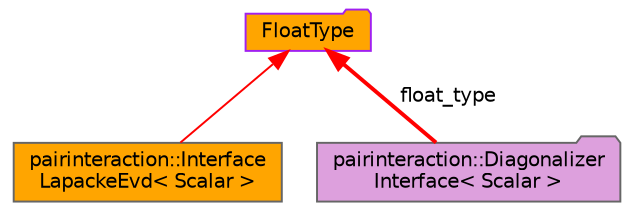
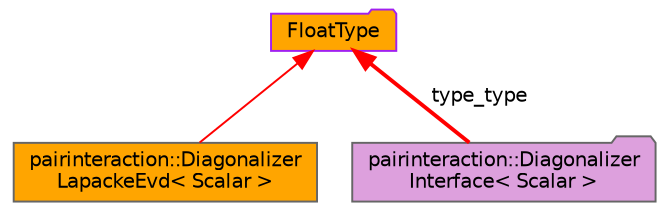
(445, 97) -> (477, 97)
(148, 172) -> (165, 172)
